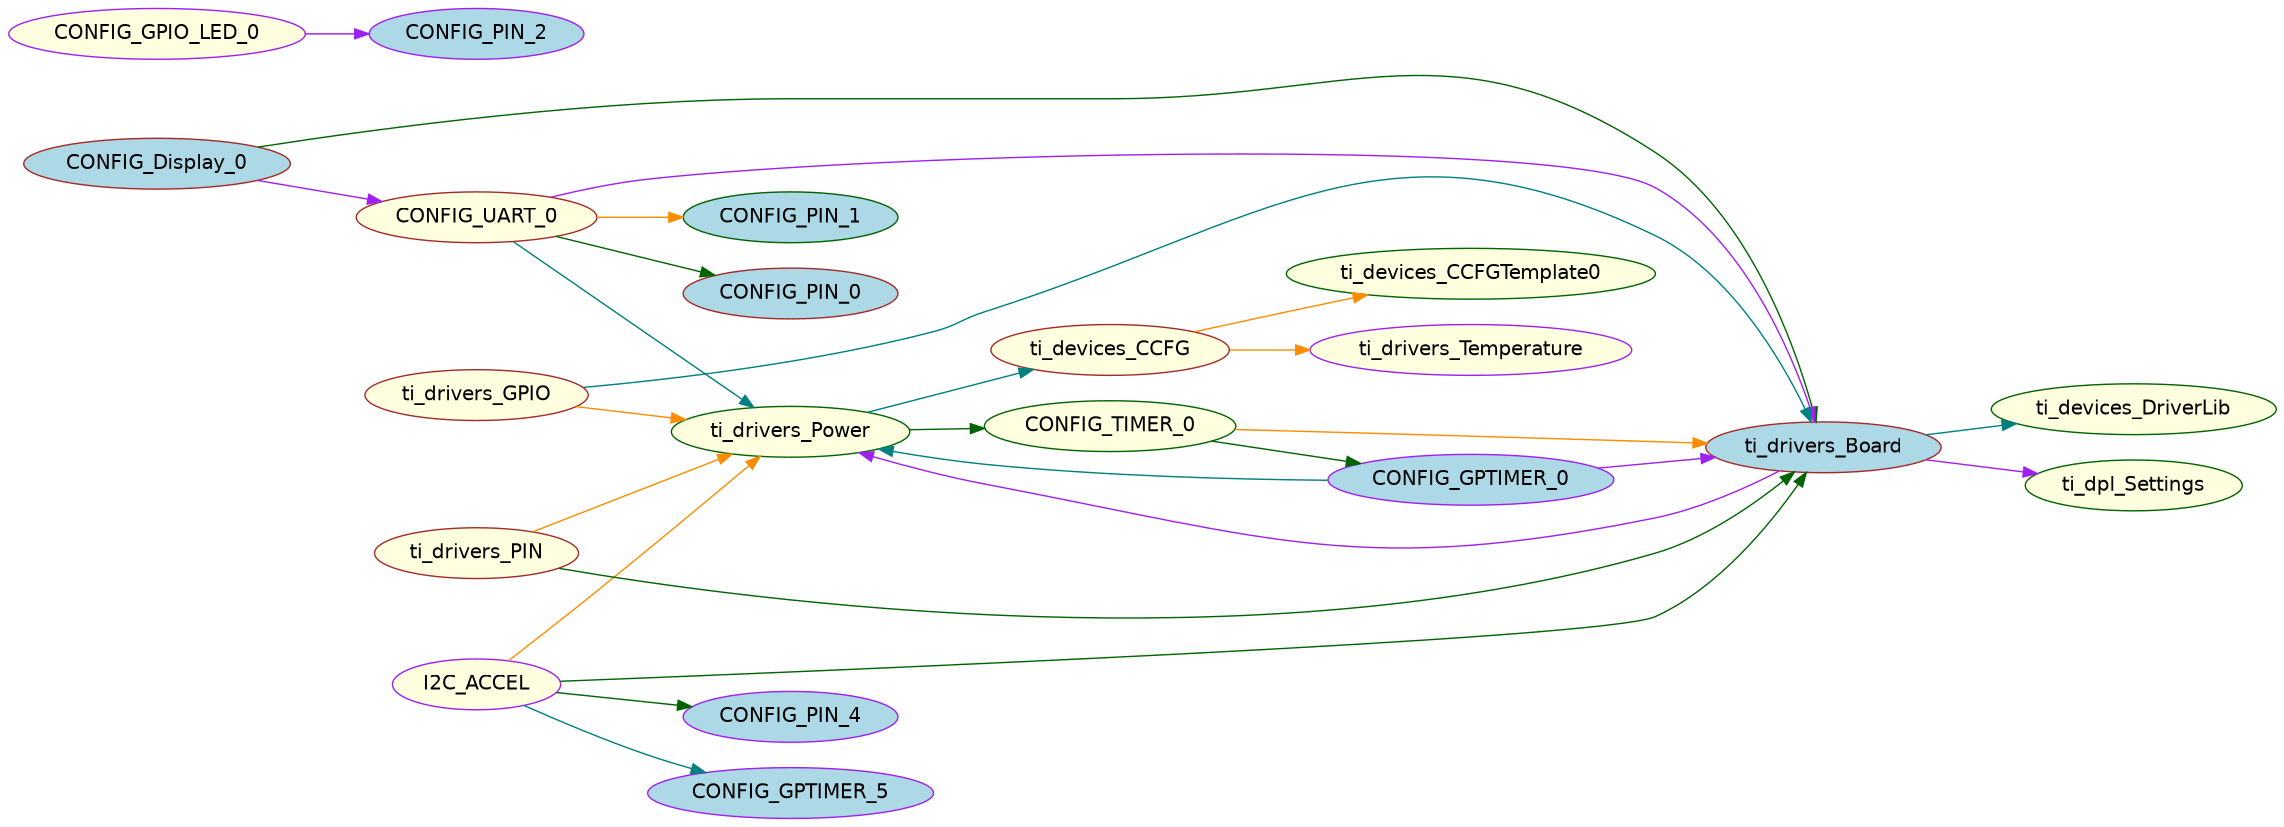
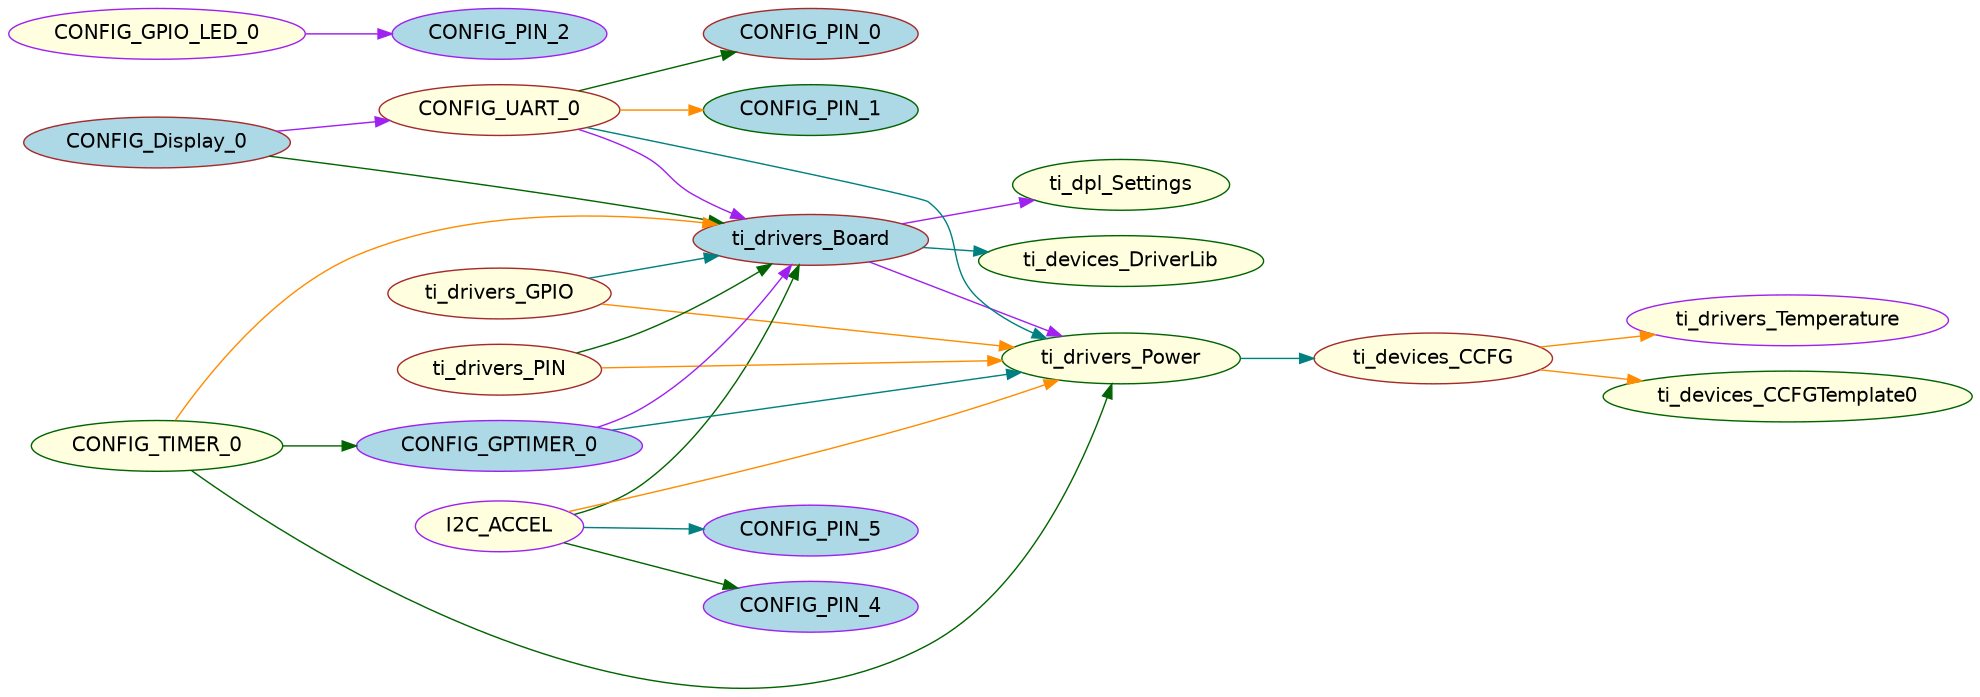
(940, 429) -> (694, 684)
(791, 793) -> (811, 531)
